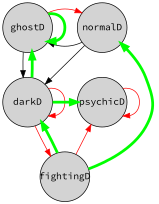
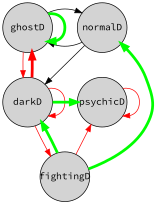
(61, 9) -> (61, 9)
(23, 61) -> (23, 61)
(32, 68) -> (32, 68)
